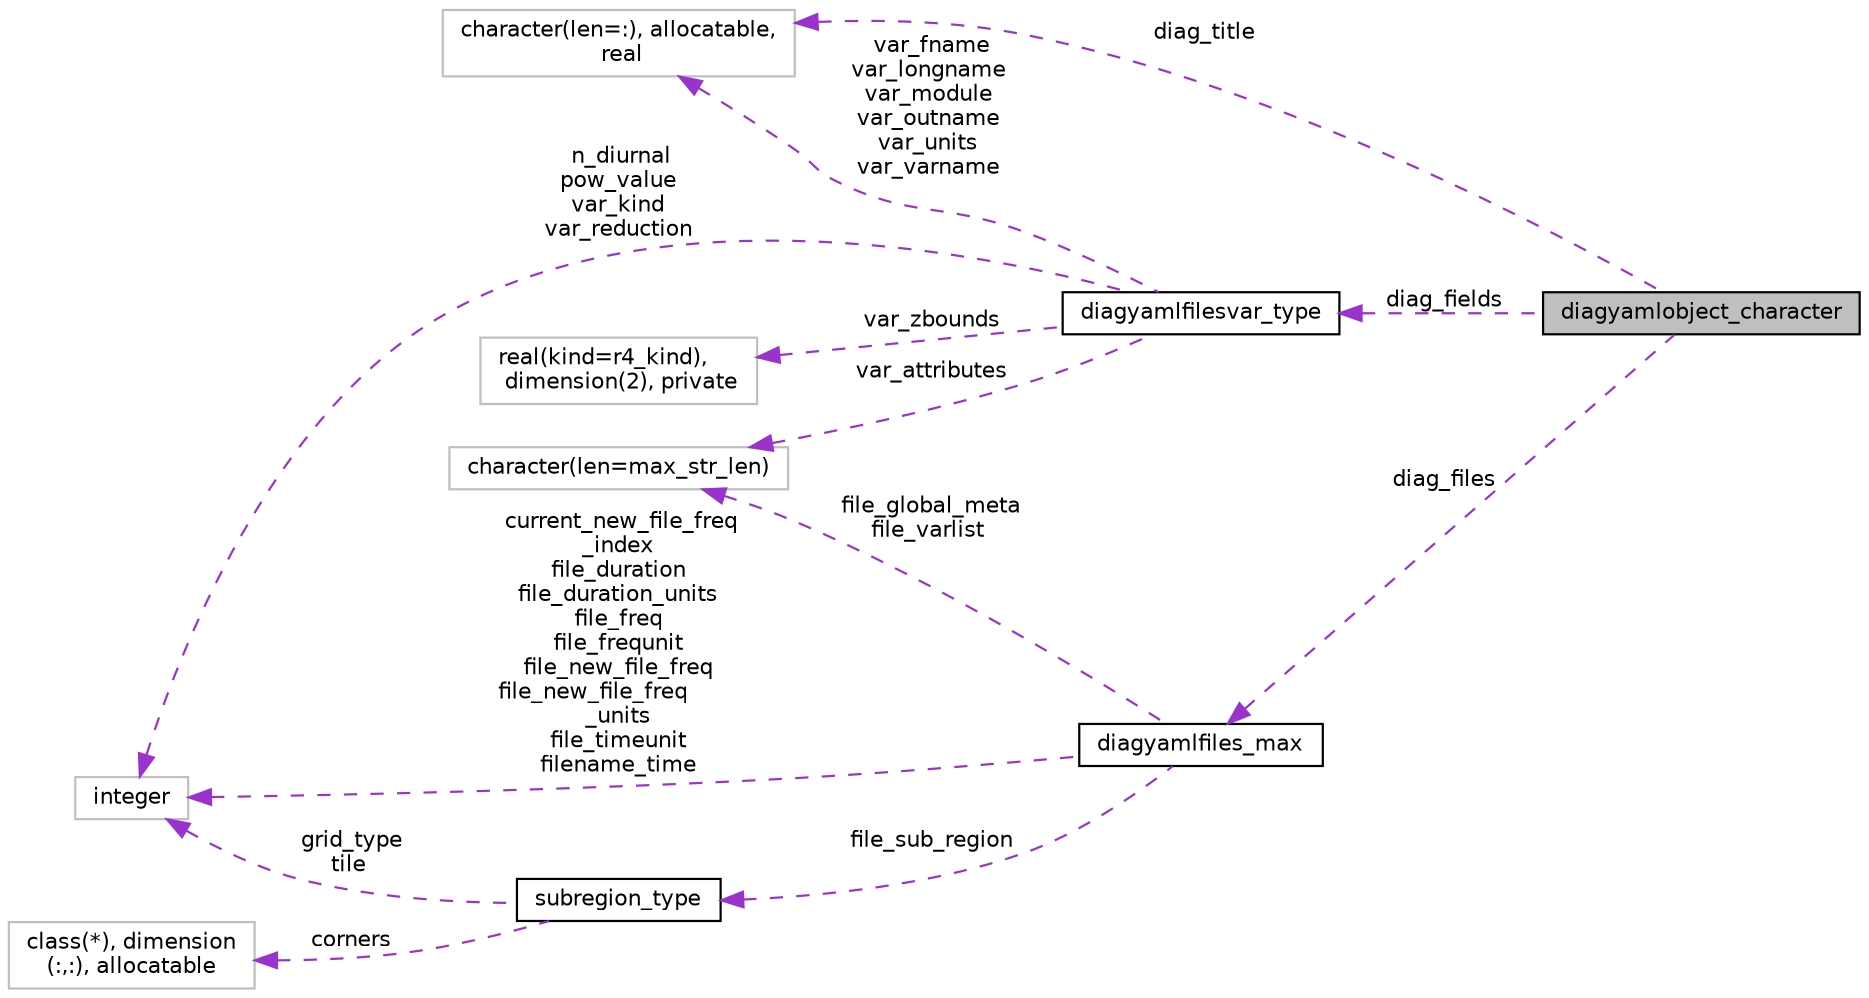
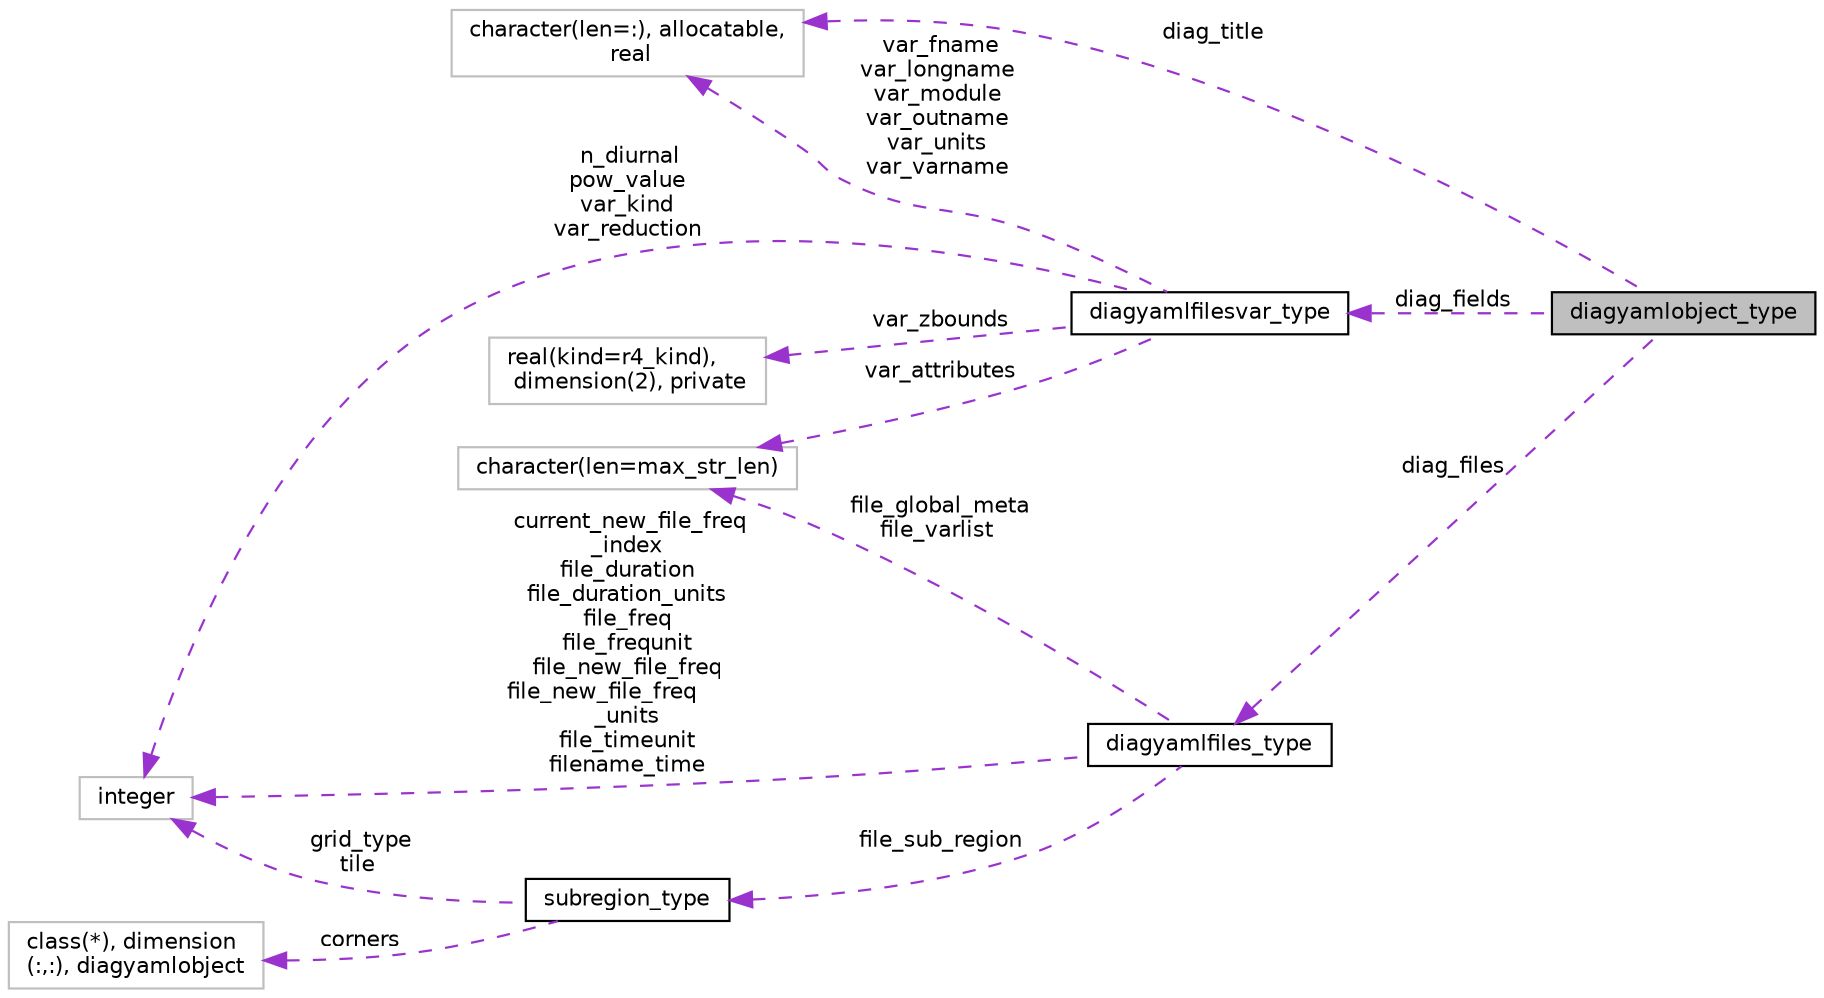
(1701, 313) -> (1684, 313)
(1201, 745) -> (1210, 745)
(132, 955) -> (136, 955)
